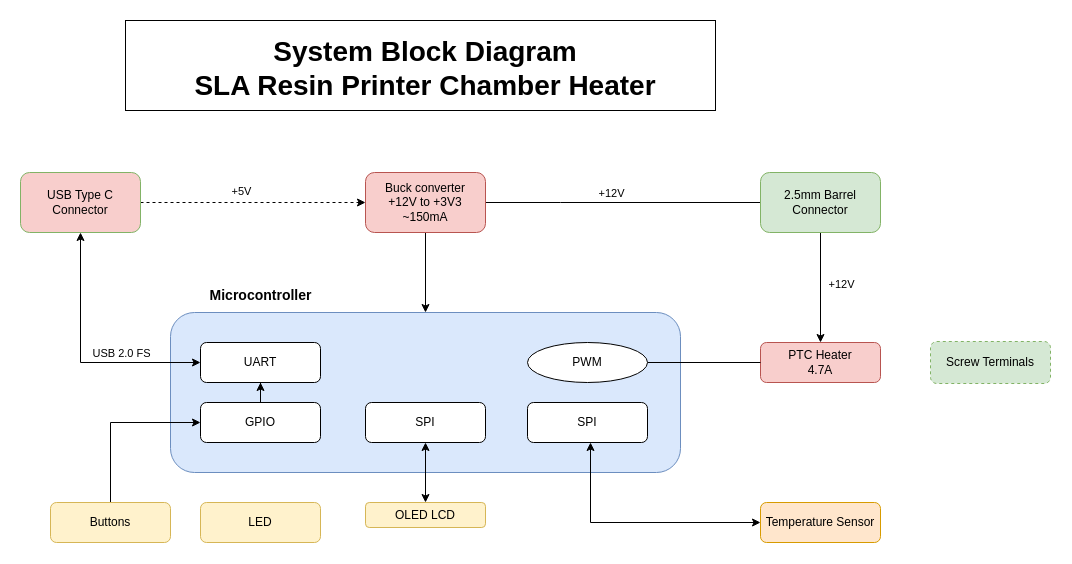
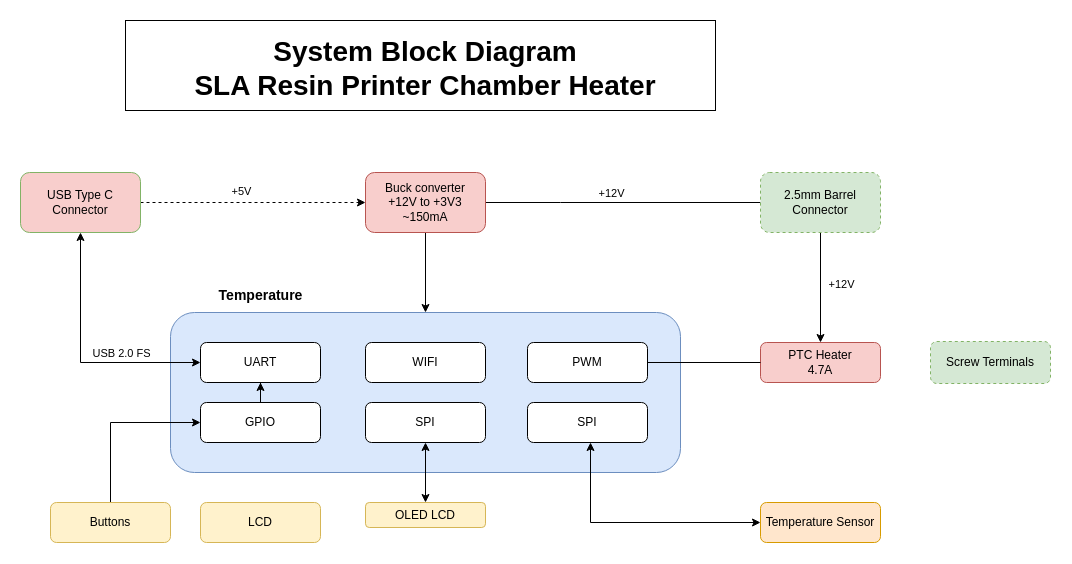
(821, 203) -> (821, 203)
(261, 291) -> (261, 291)
none -> (426, 363)
(588, 363) -> (588, 363)
(261, 523) -> (261, 523)
